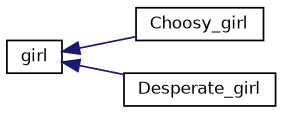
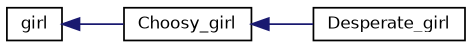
(102, 70) -> (291, 24)
